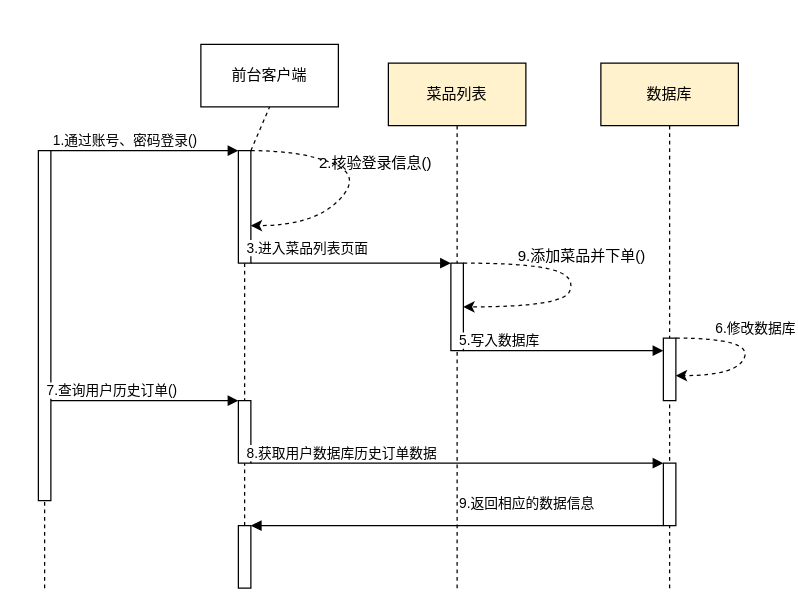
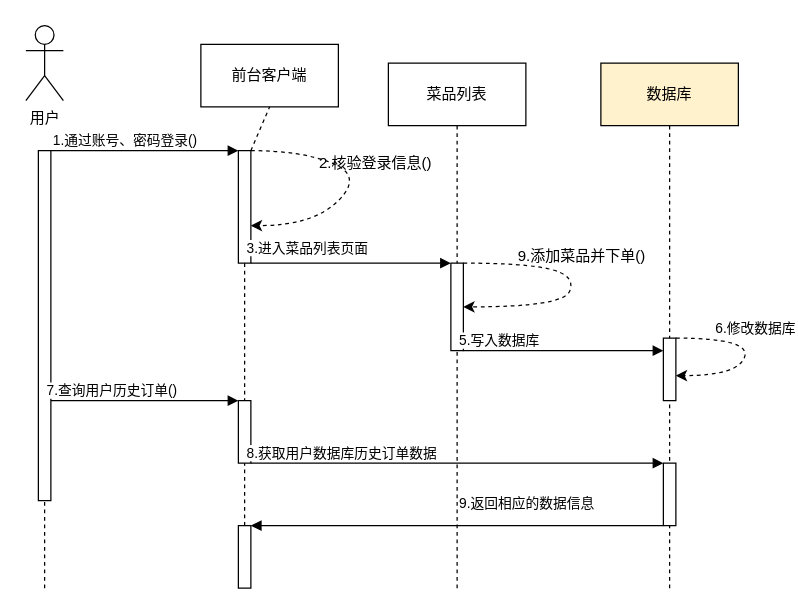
none -> (44, 63)
(457, 94) -> (457, 94)
